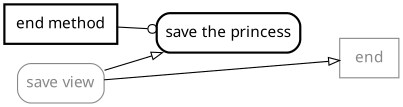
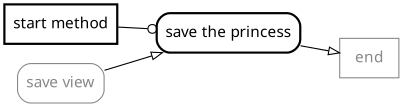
(61, 24) -> (61, 24)
(216, 71) -> (315, 48)
